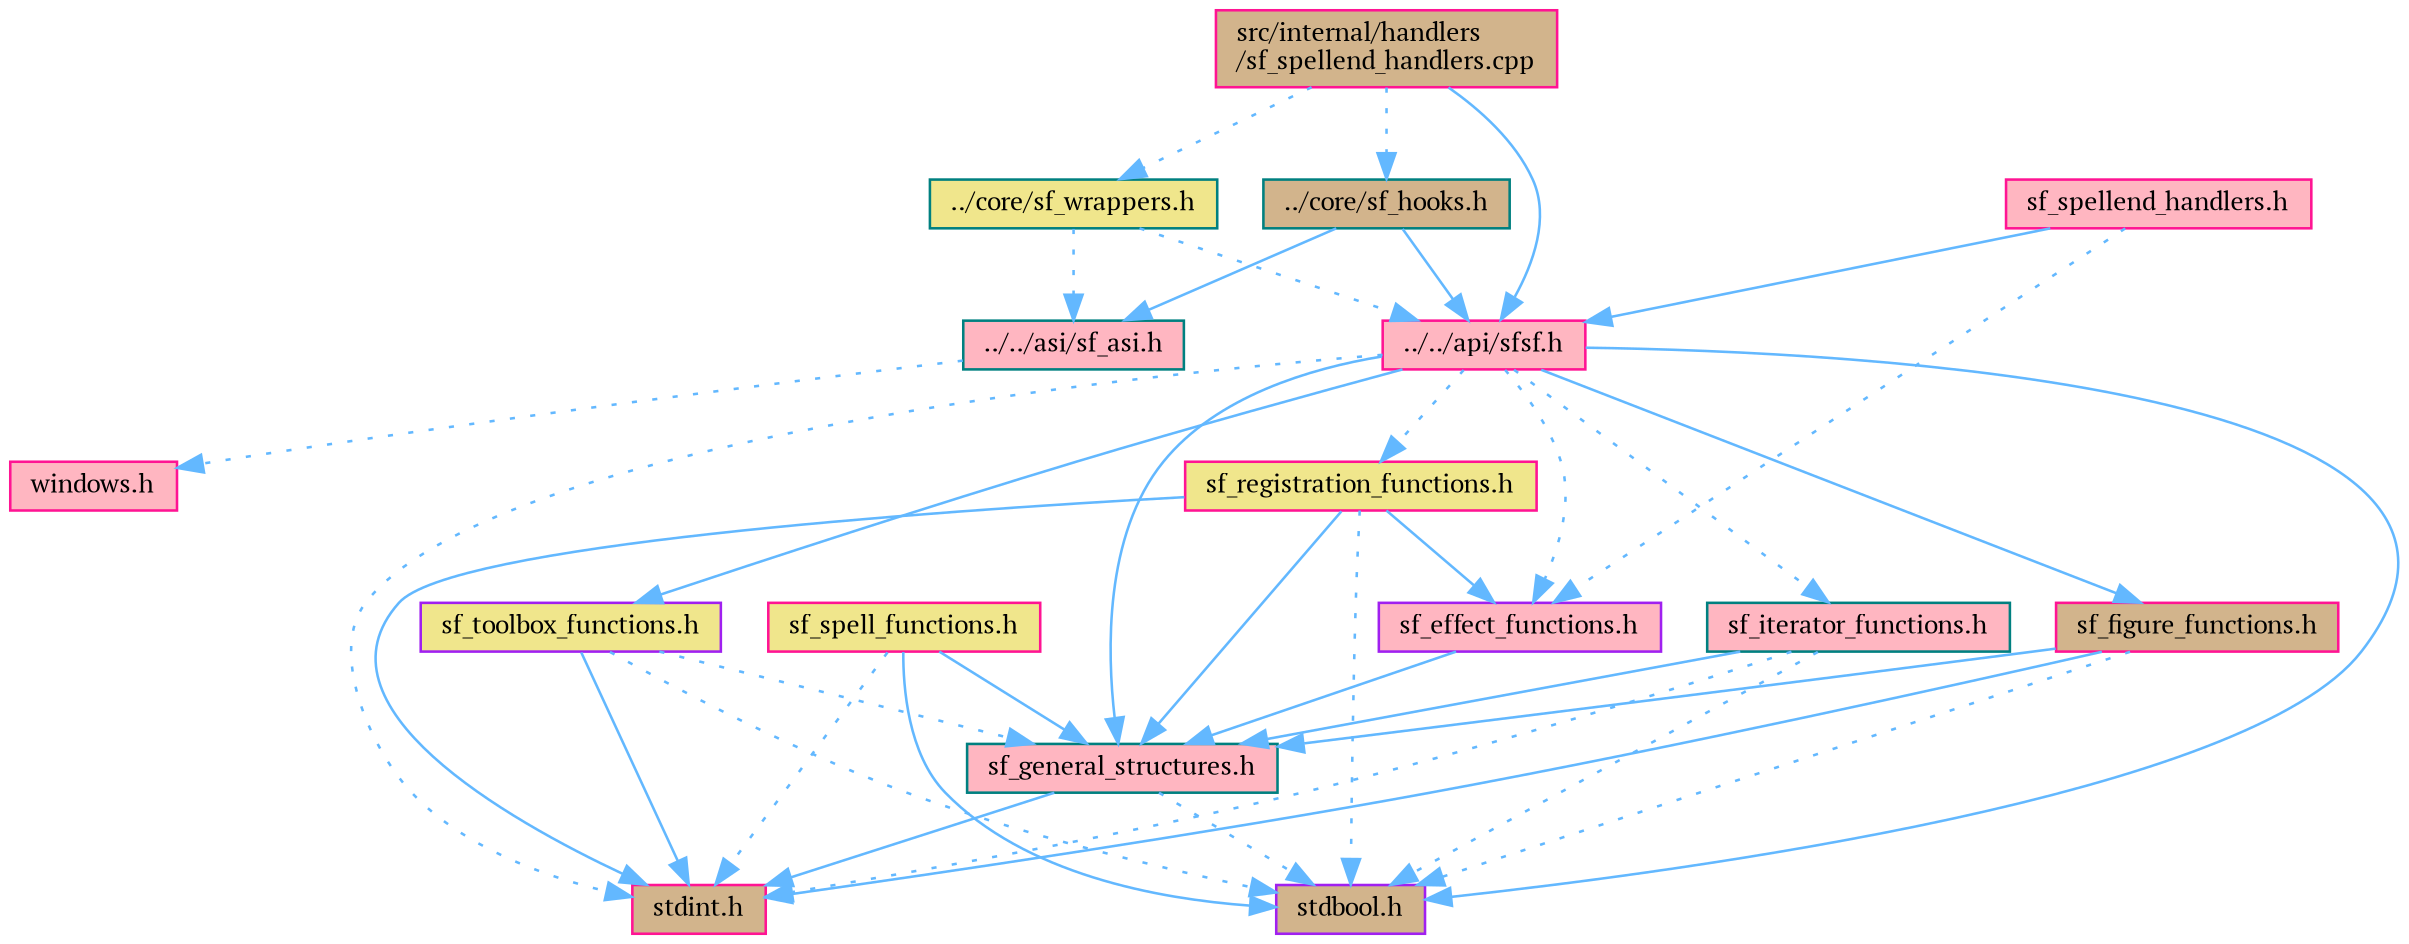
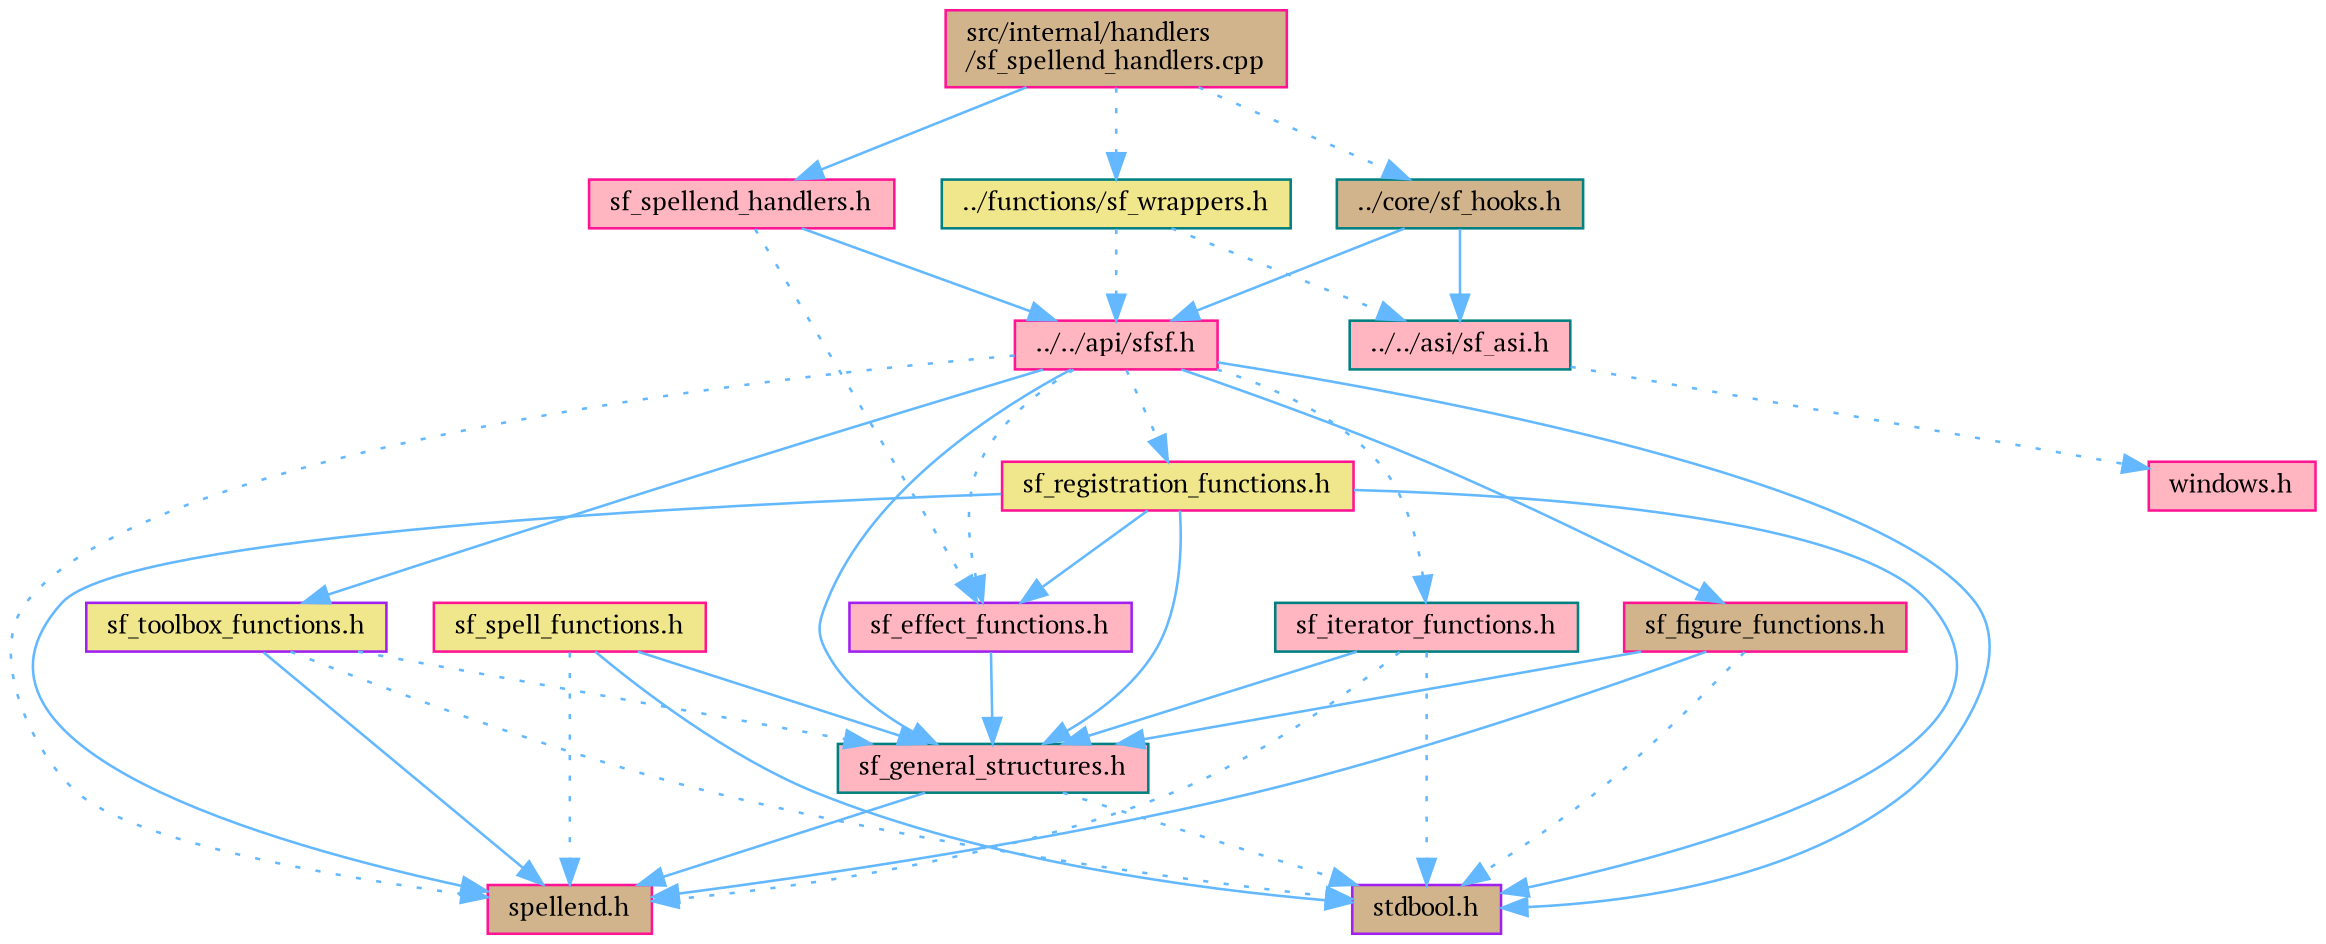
(1532, 178) -> (924, 128)
(1074, 204) -> (1116, 204)
(1354, 667) -> (1921, 596)
(699, 909) -> (570, 909)
